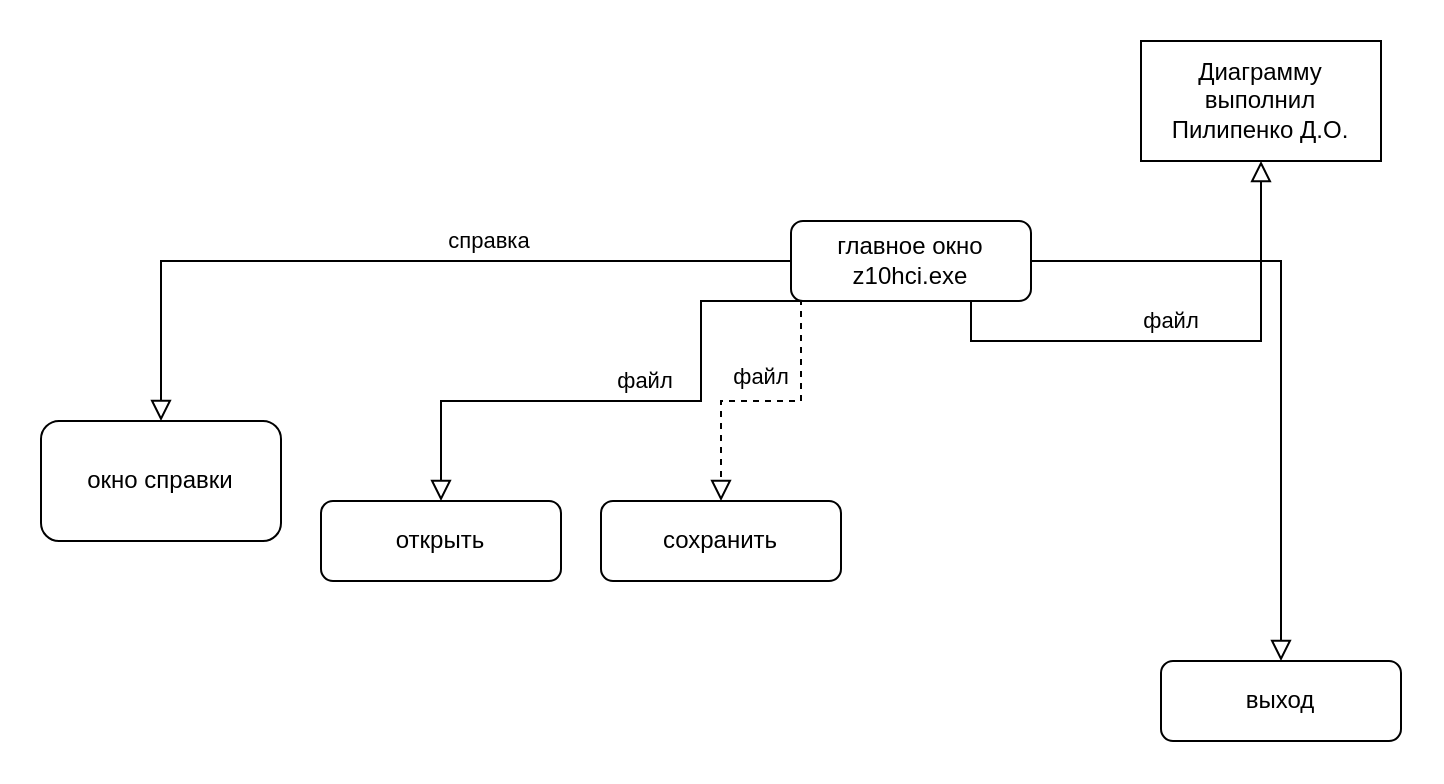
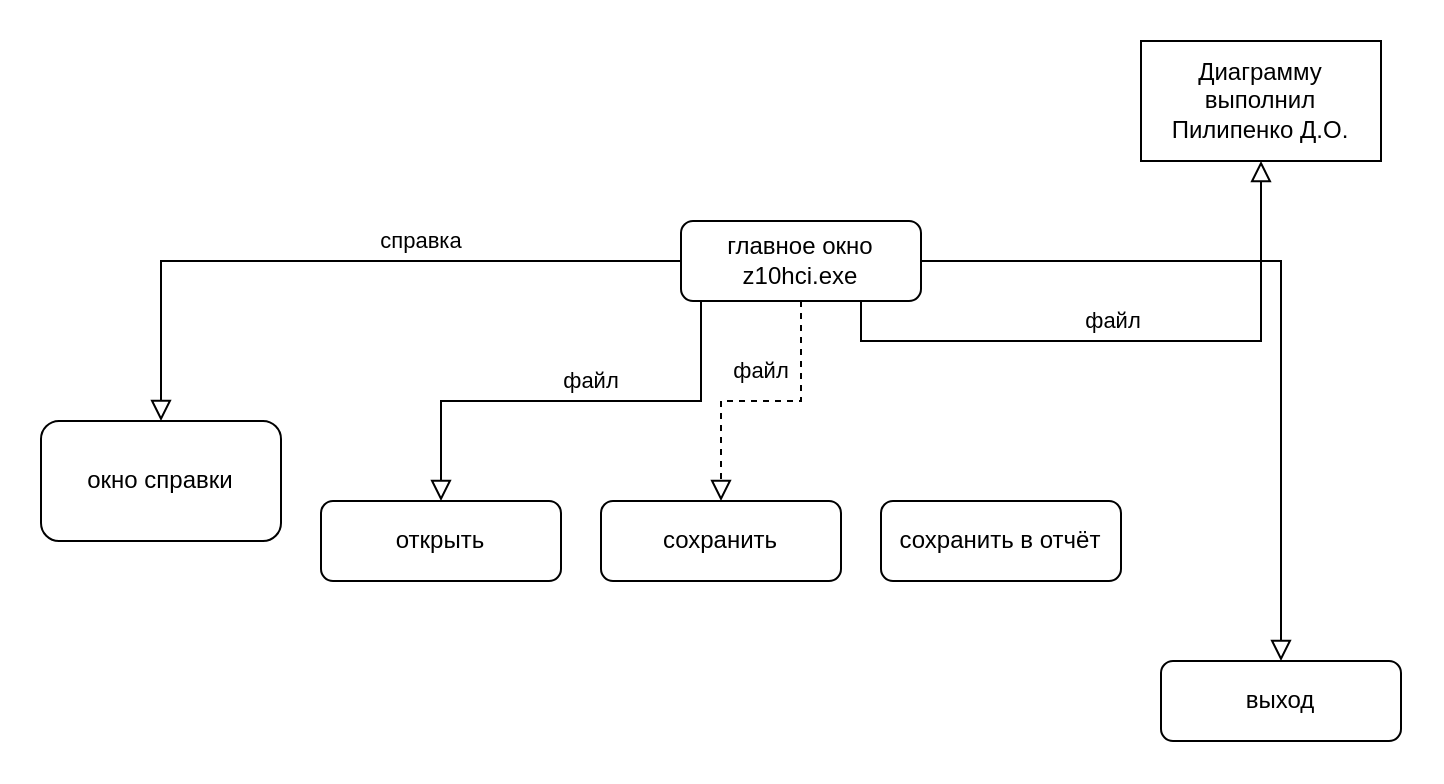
(911, 261) -> (801, 261)
none -> (1001, 541)
